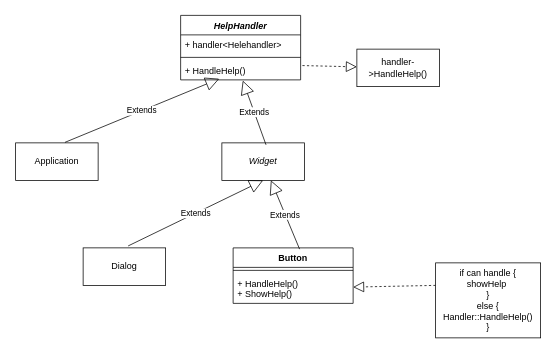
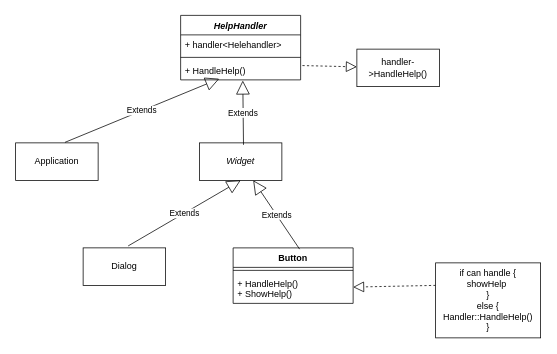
(263, 162) -> (240, 162)
